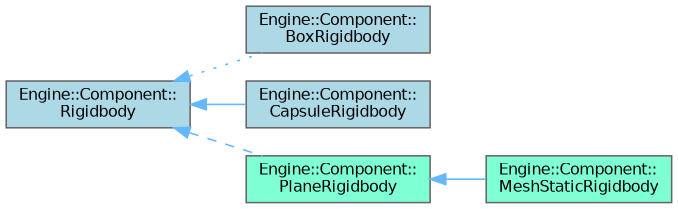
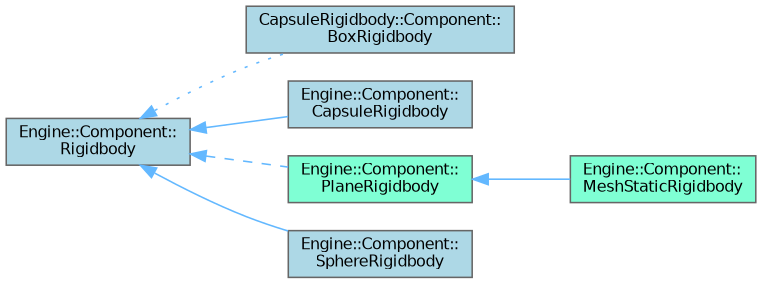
(338, 30) -> (380, 30)
none -> (380, 254)
